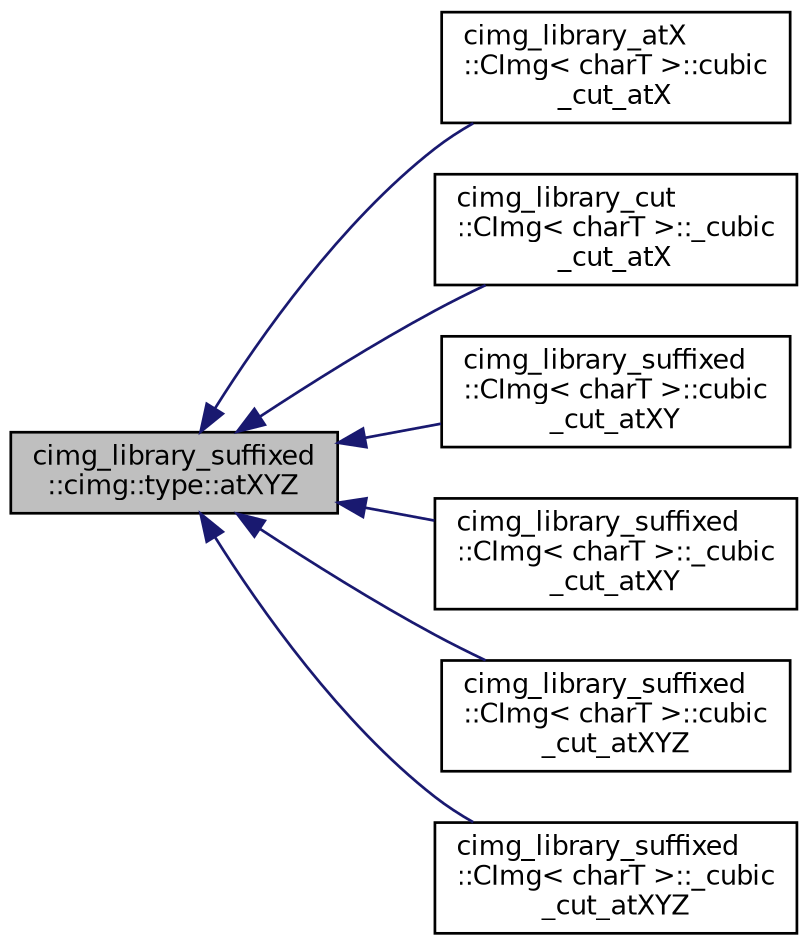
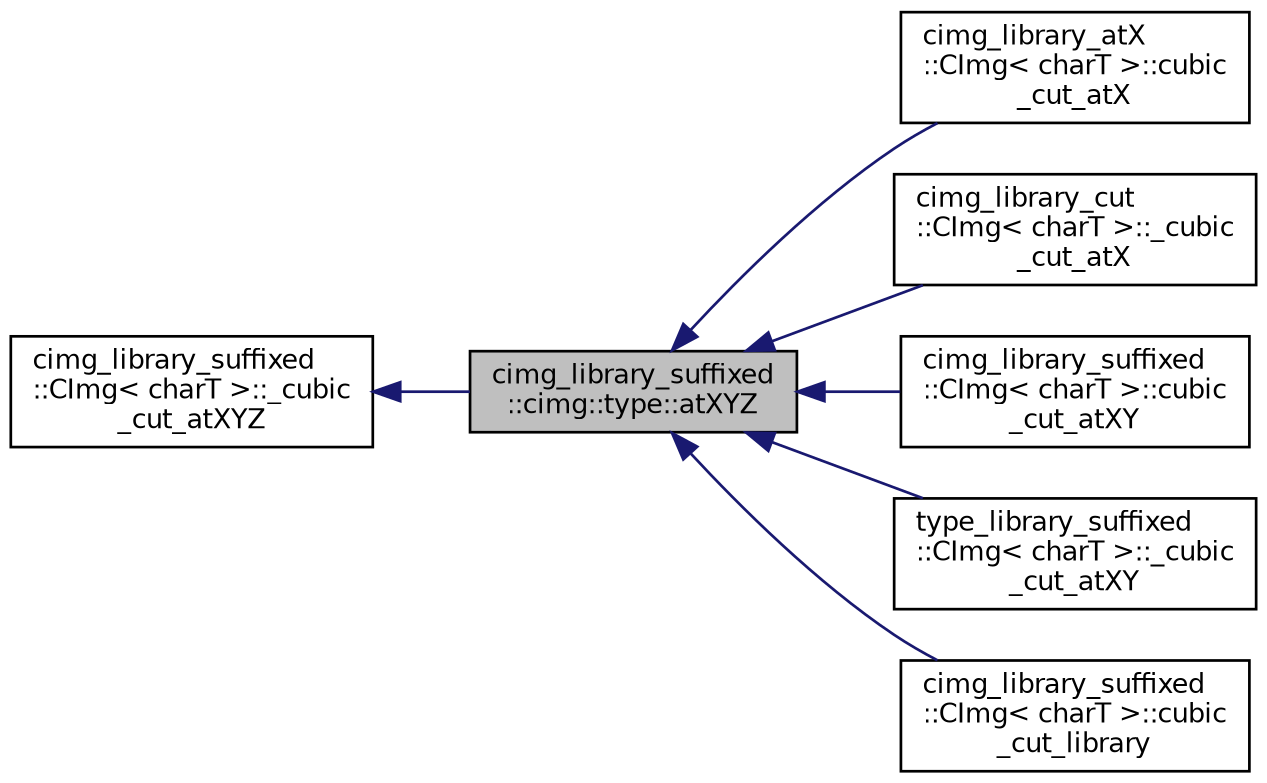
(616, 554) -> (1075, 554)
(329, 693) -> (435, 392)
(616, 716) -> (1075, 716)
